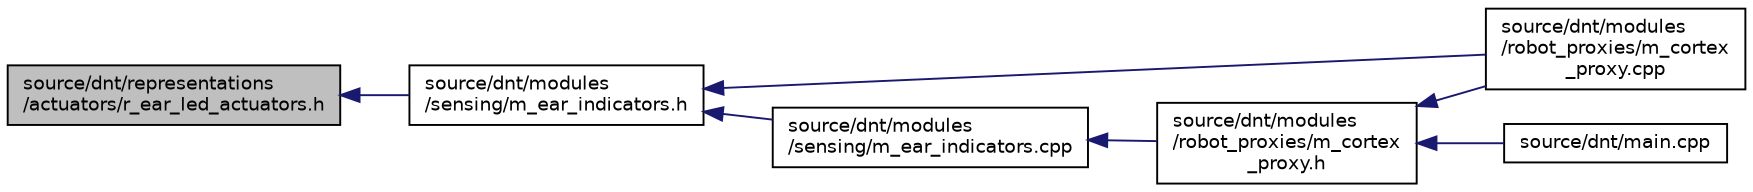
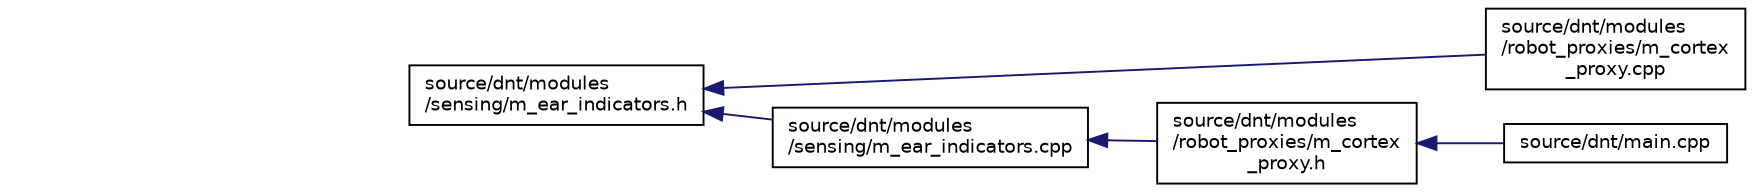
(1461, 93) -> none
(174, 95) -> none
